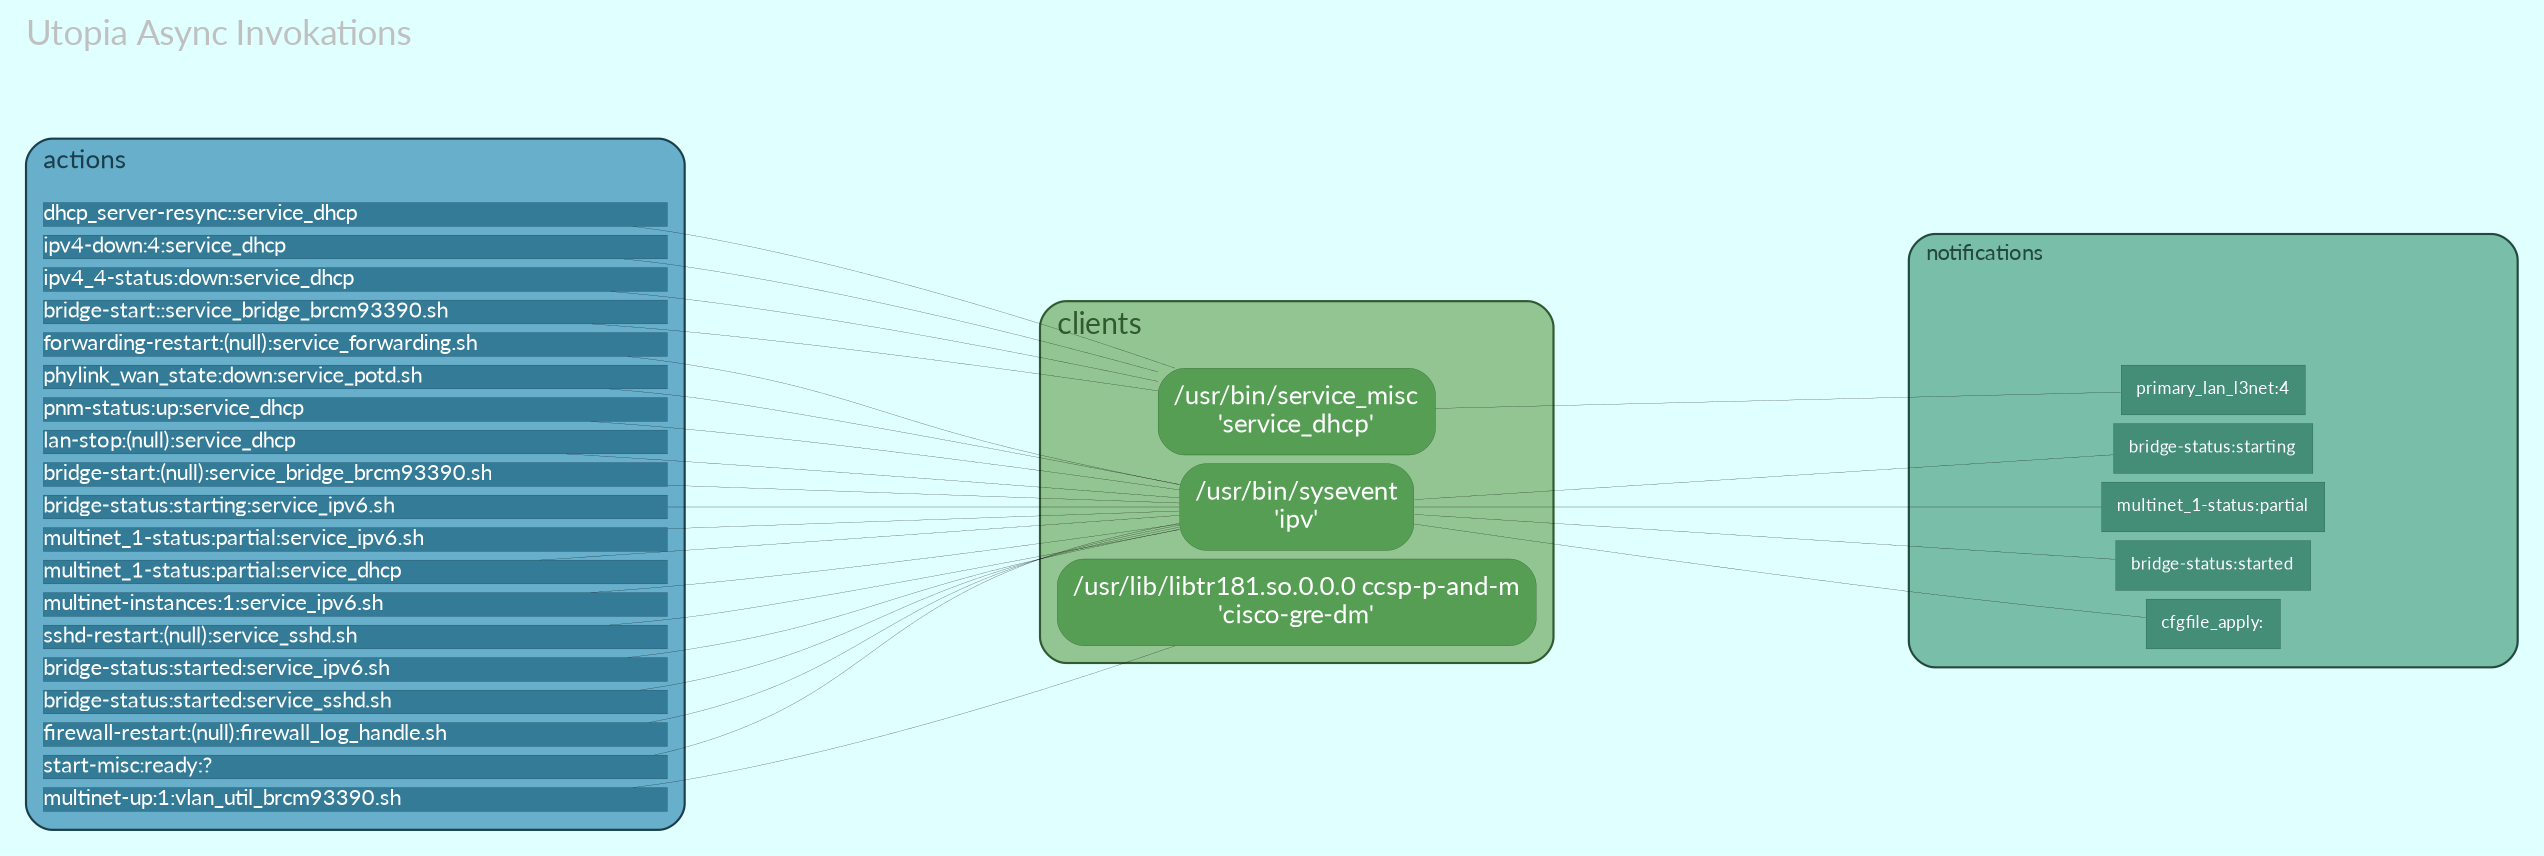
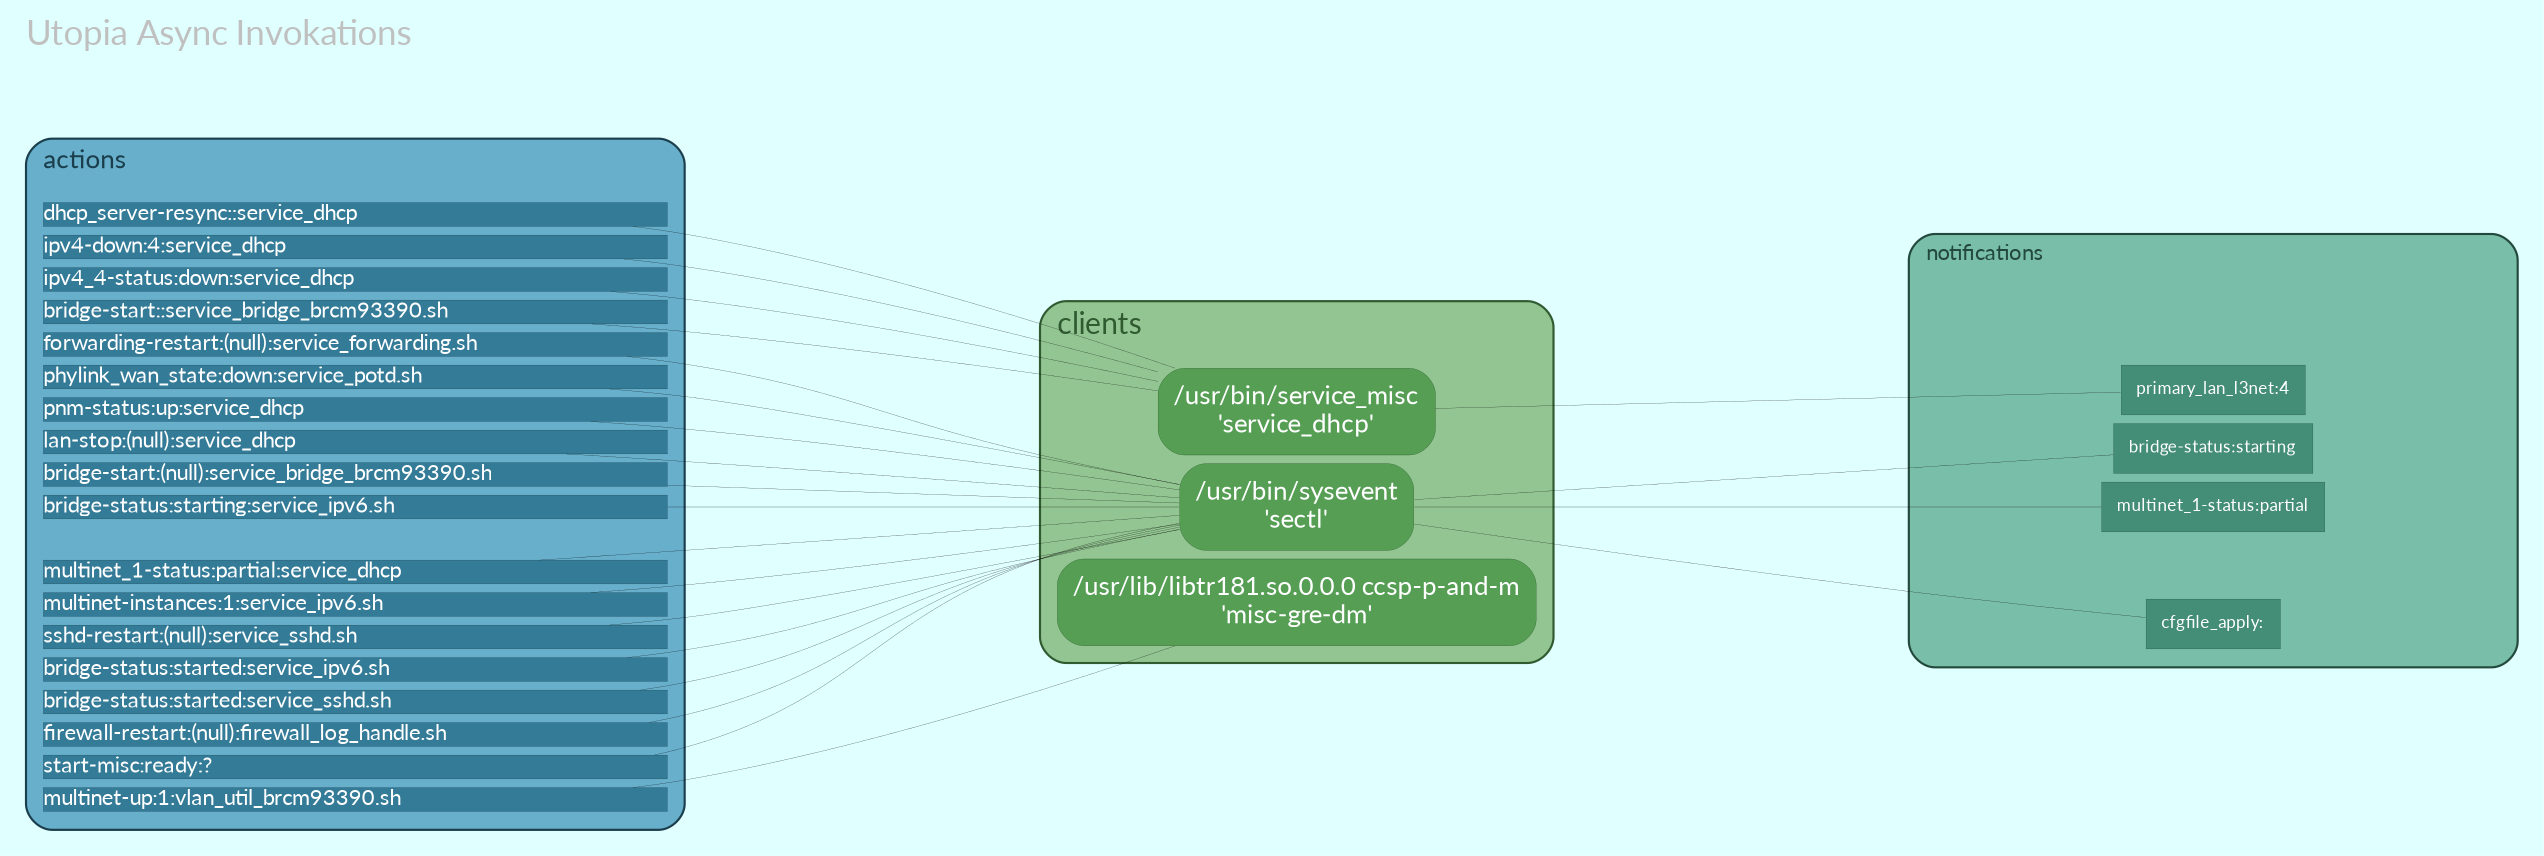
(1297, 507) -> (1297, 507)
(355, 540) -> none
(2213, 566) -> none
(1297, 602) -> (1297, 602)
